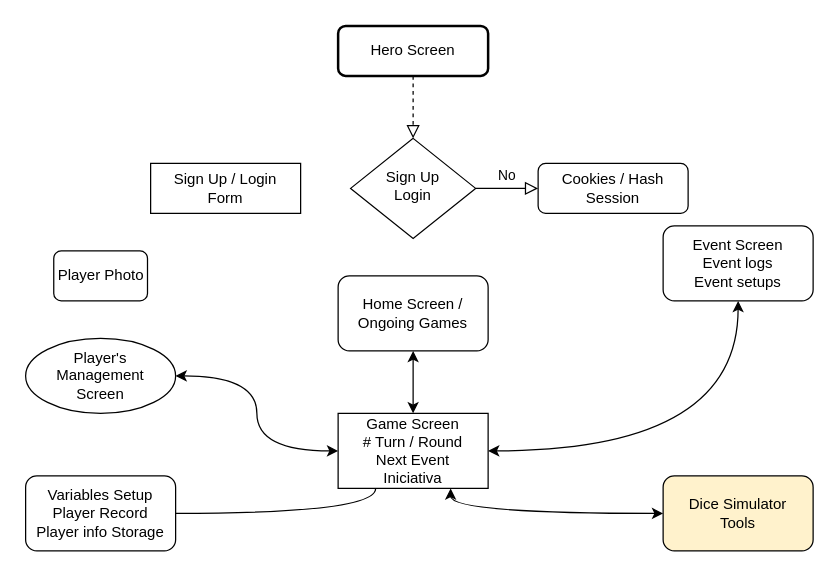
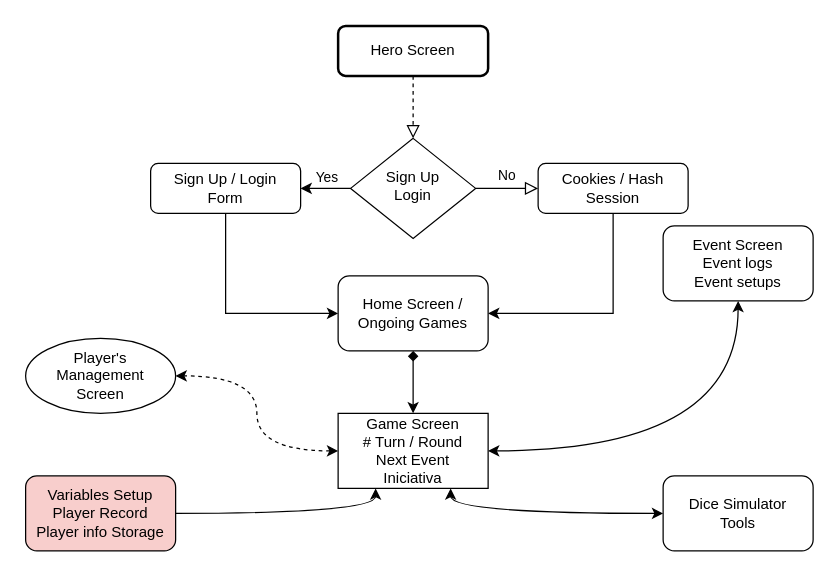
(226, 188) -> (226, 188)
none -> (330, 188)
(101, 276) -> none
none -> (228, 313)
none -> (605, 313)
(413, 361) -> (413, 361)
(257, 412) -> (257, 412)
(316, 508) -> (315, 510)
(101, 513) -> (101, 513)
(738, 513) -> (738, 513)
